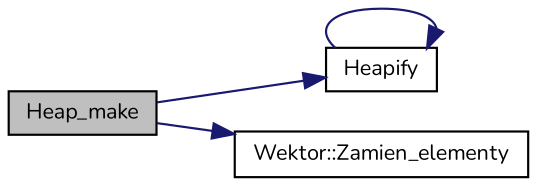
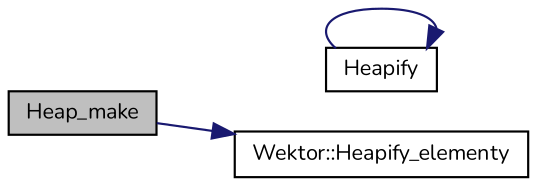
(230, 92) -> none
(381, 154) -> (381, 154)
